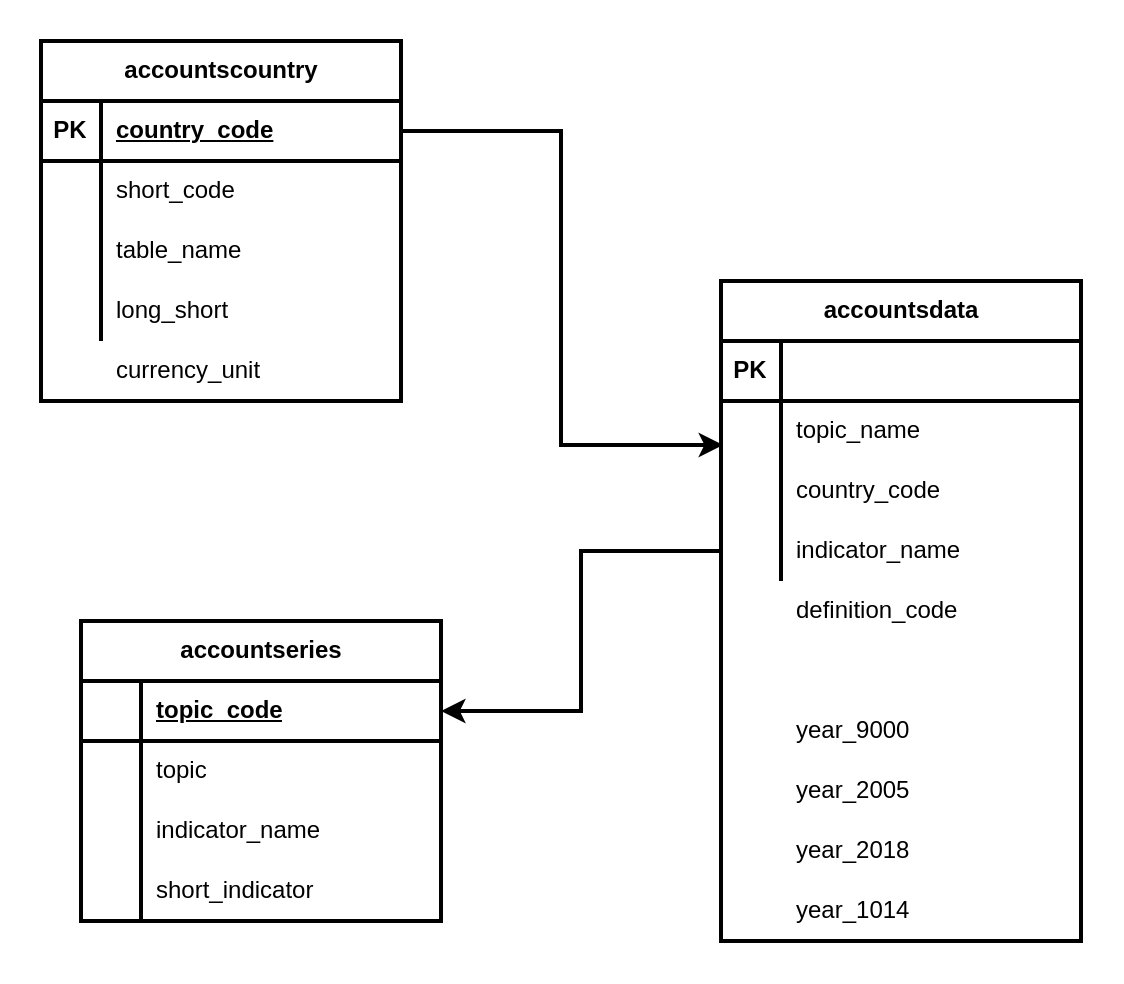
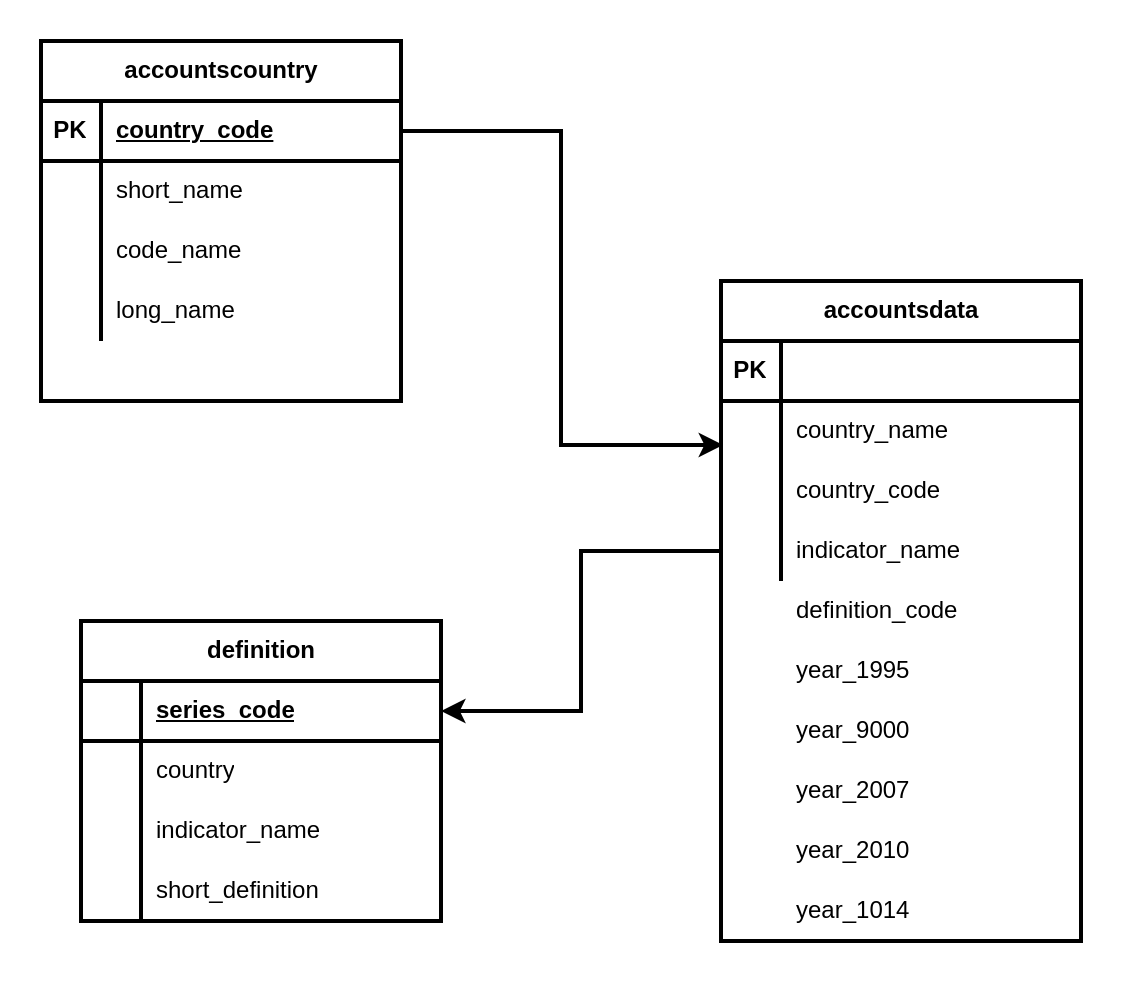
(184, 191) -> (184, 191)
(181, 251) -> (177, 251)
(181, 311) -> (174, 311)
(251, 371) -> none
(861, 431) -> (878, 431)
(262, 651) -> (262, 651)
none -> (931, 671)
(221, 711) -> (228, 711)
(187, 771) -> (204, 771)
(857, 791) -> (857, 791)
(857, 851) -> (857, 851)
(252, 891) -> (255, 891)
